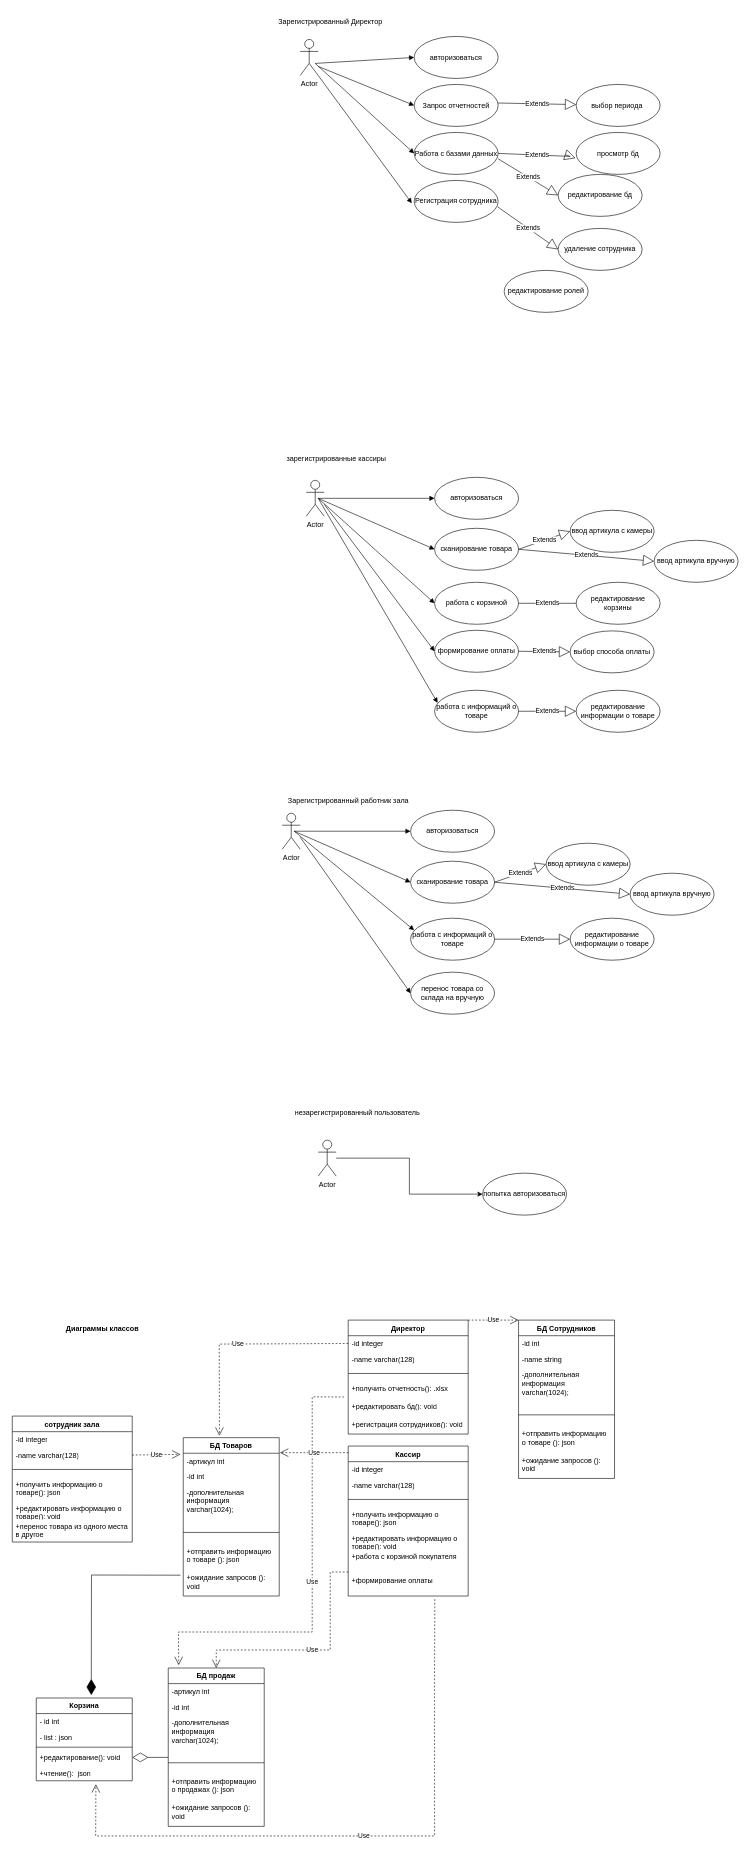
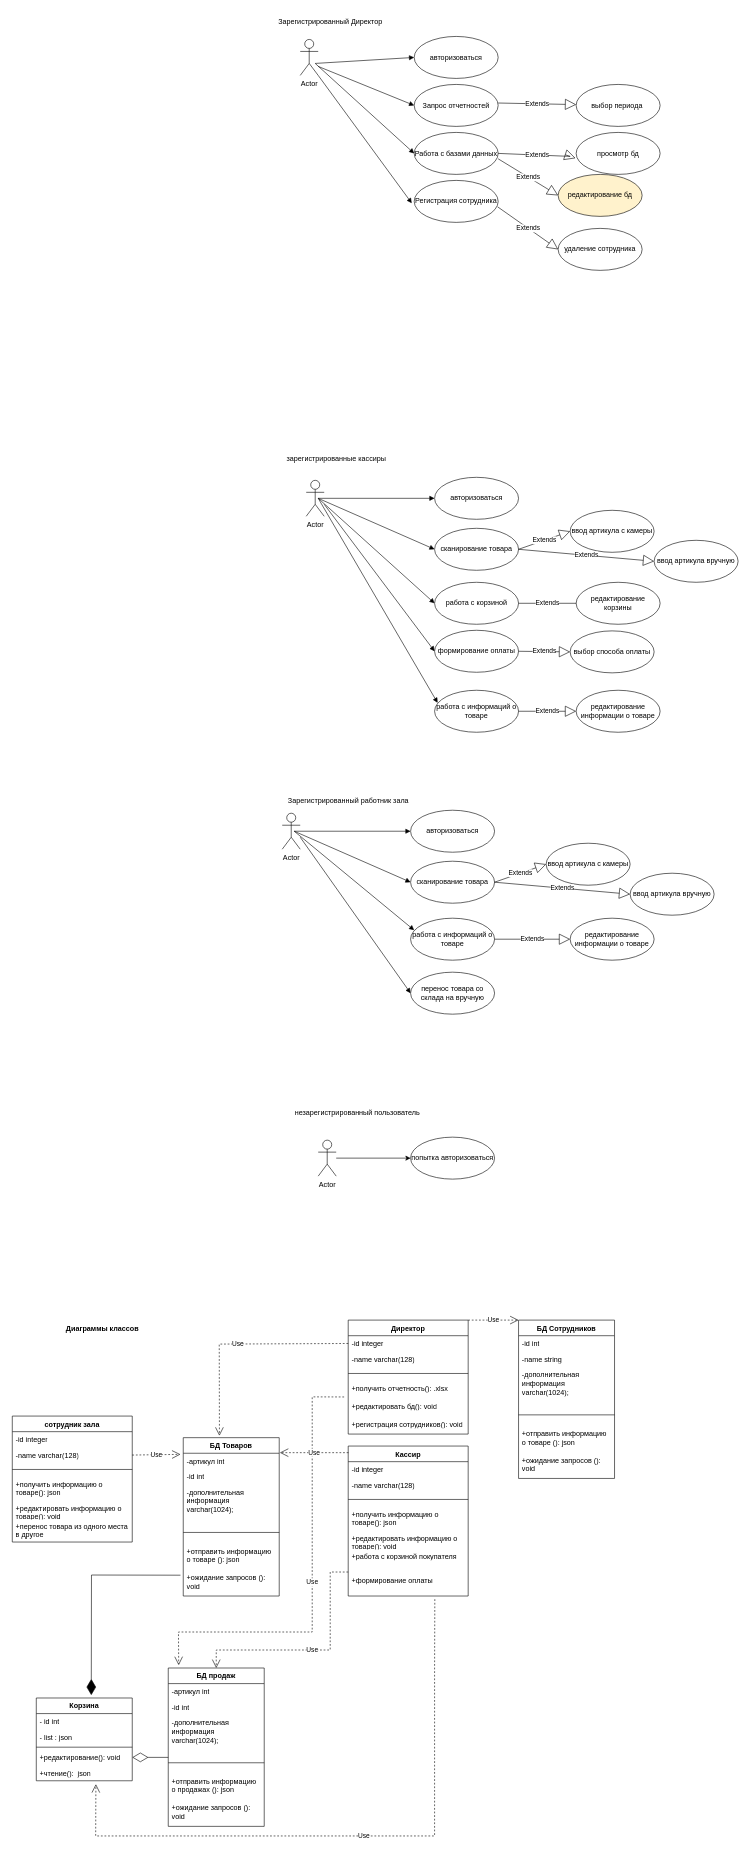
(600, 195) -> (600, 195)
(546, 291) -> none
(525, 1194) -> (453, 1158)
